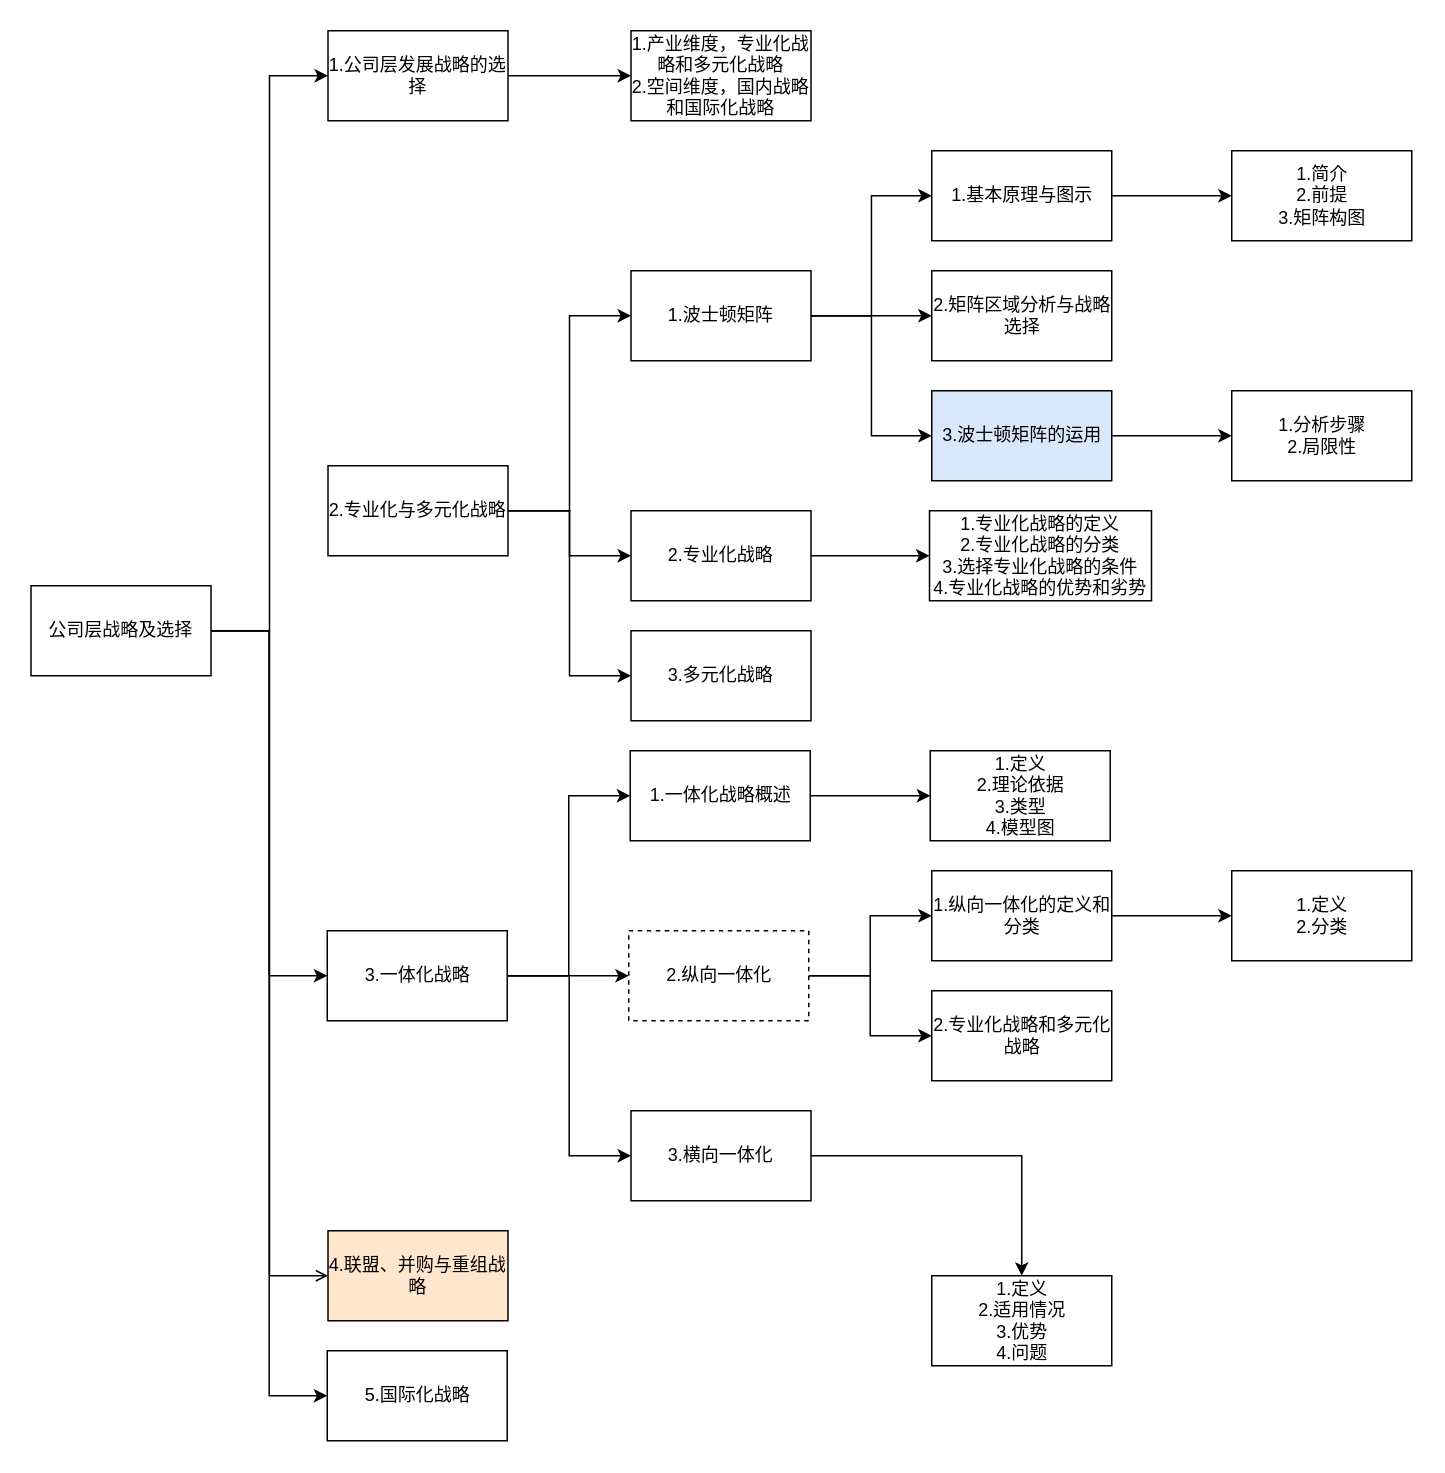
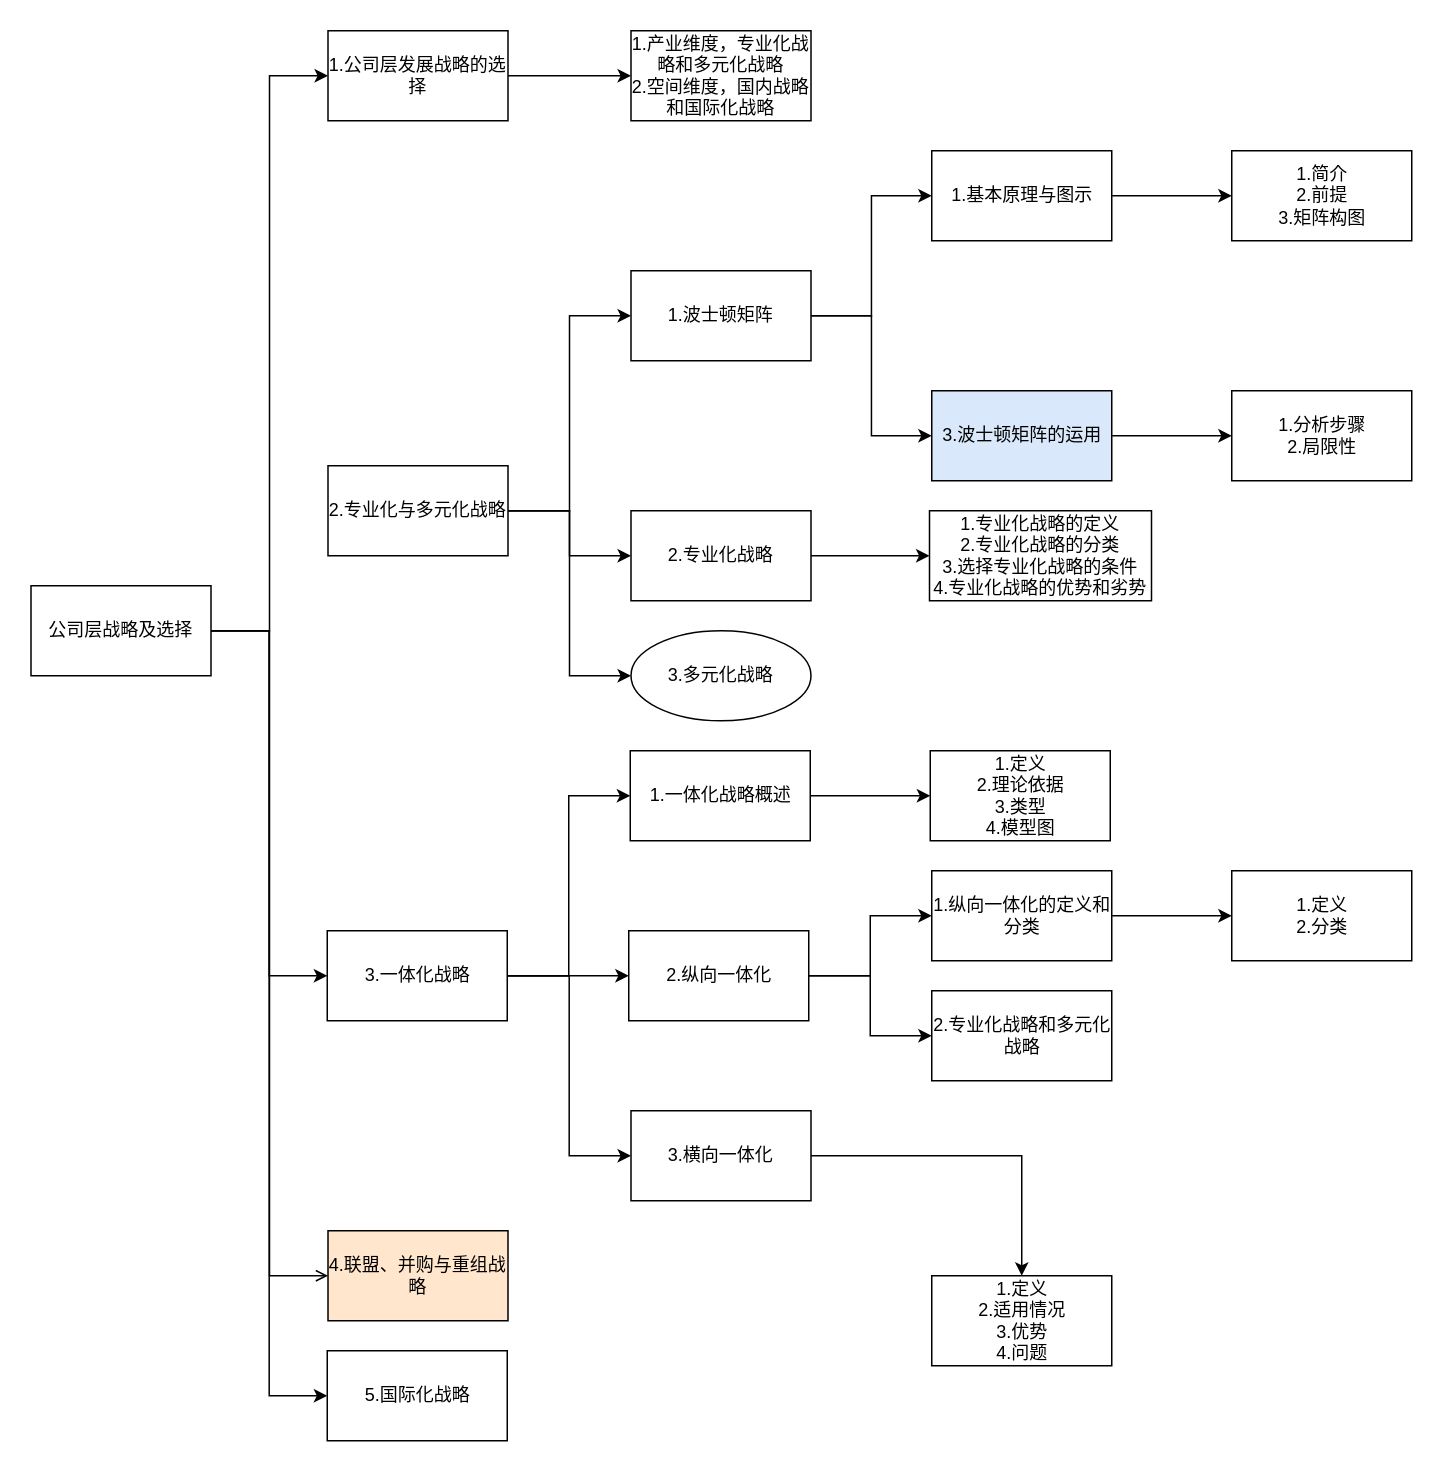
(898, 316) -> none
(1022, 316) -> none
(721, 676) -> (721, 676)
(719, 976) -> (719, 976)
